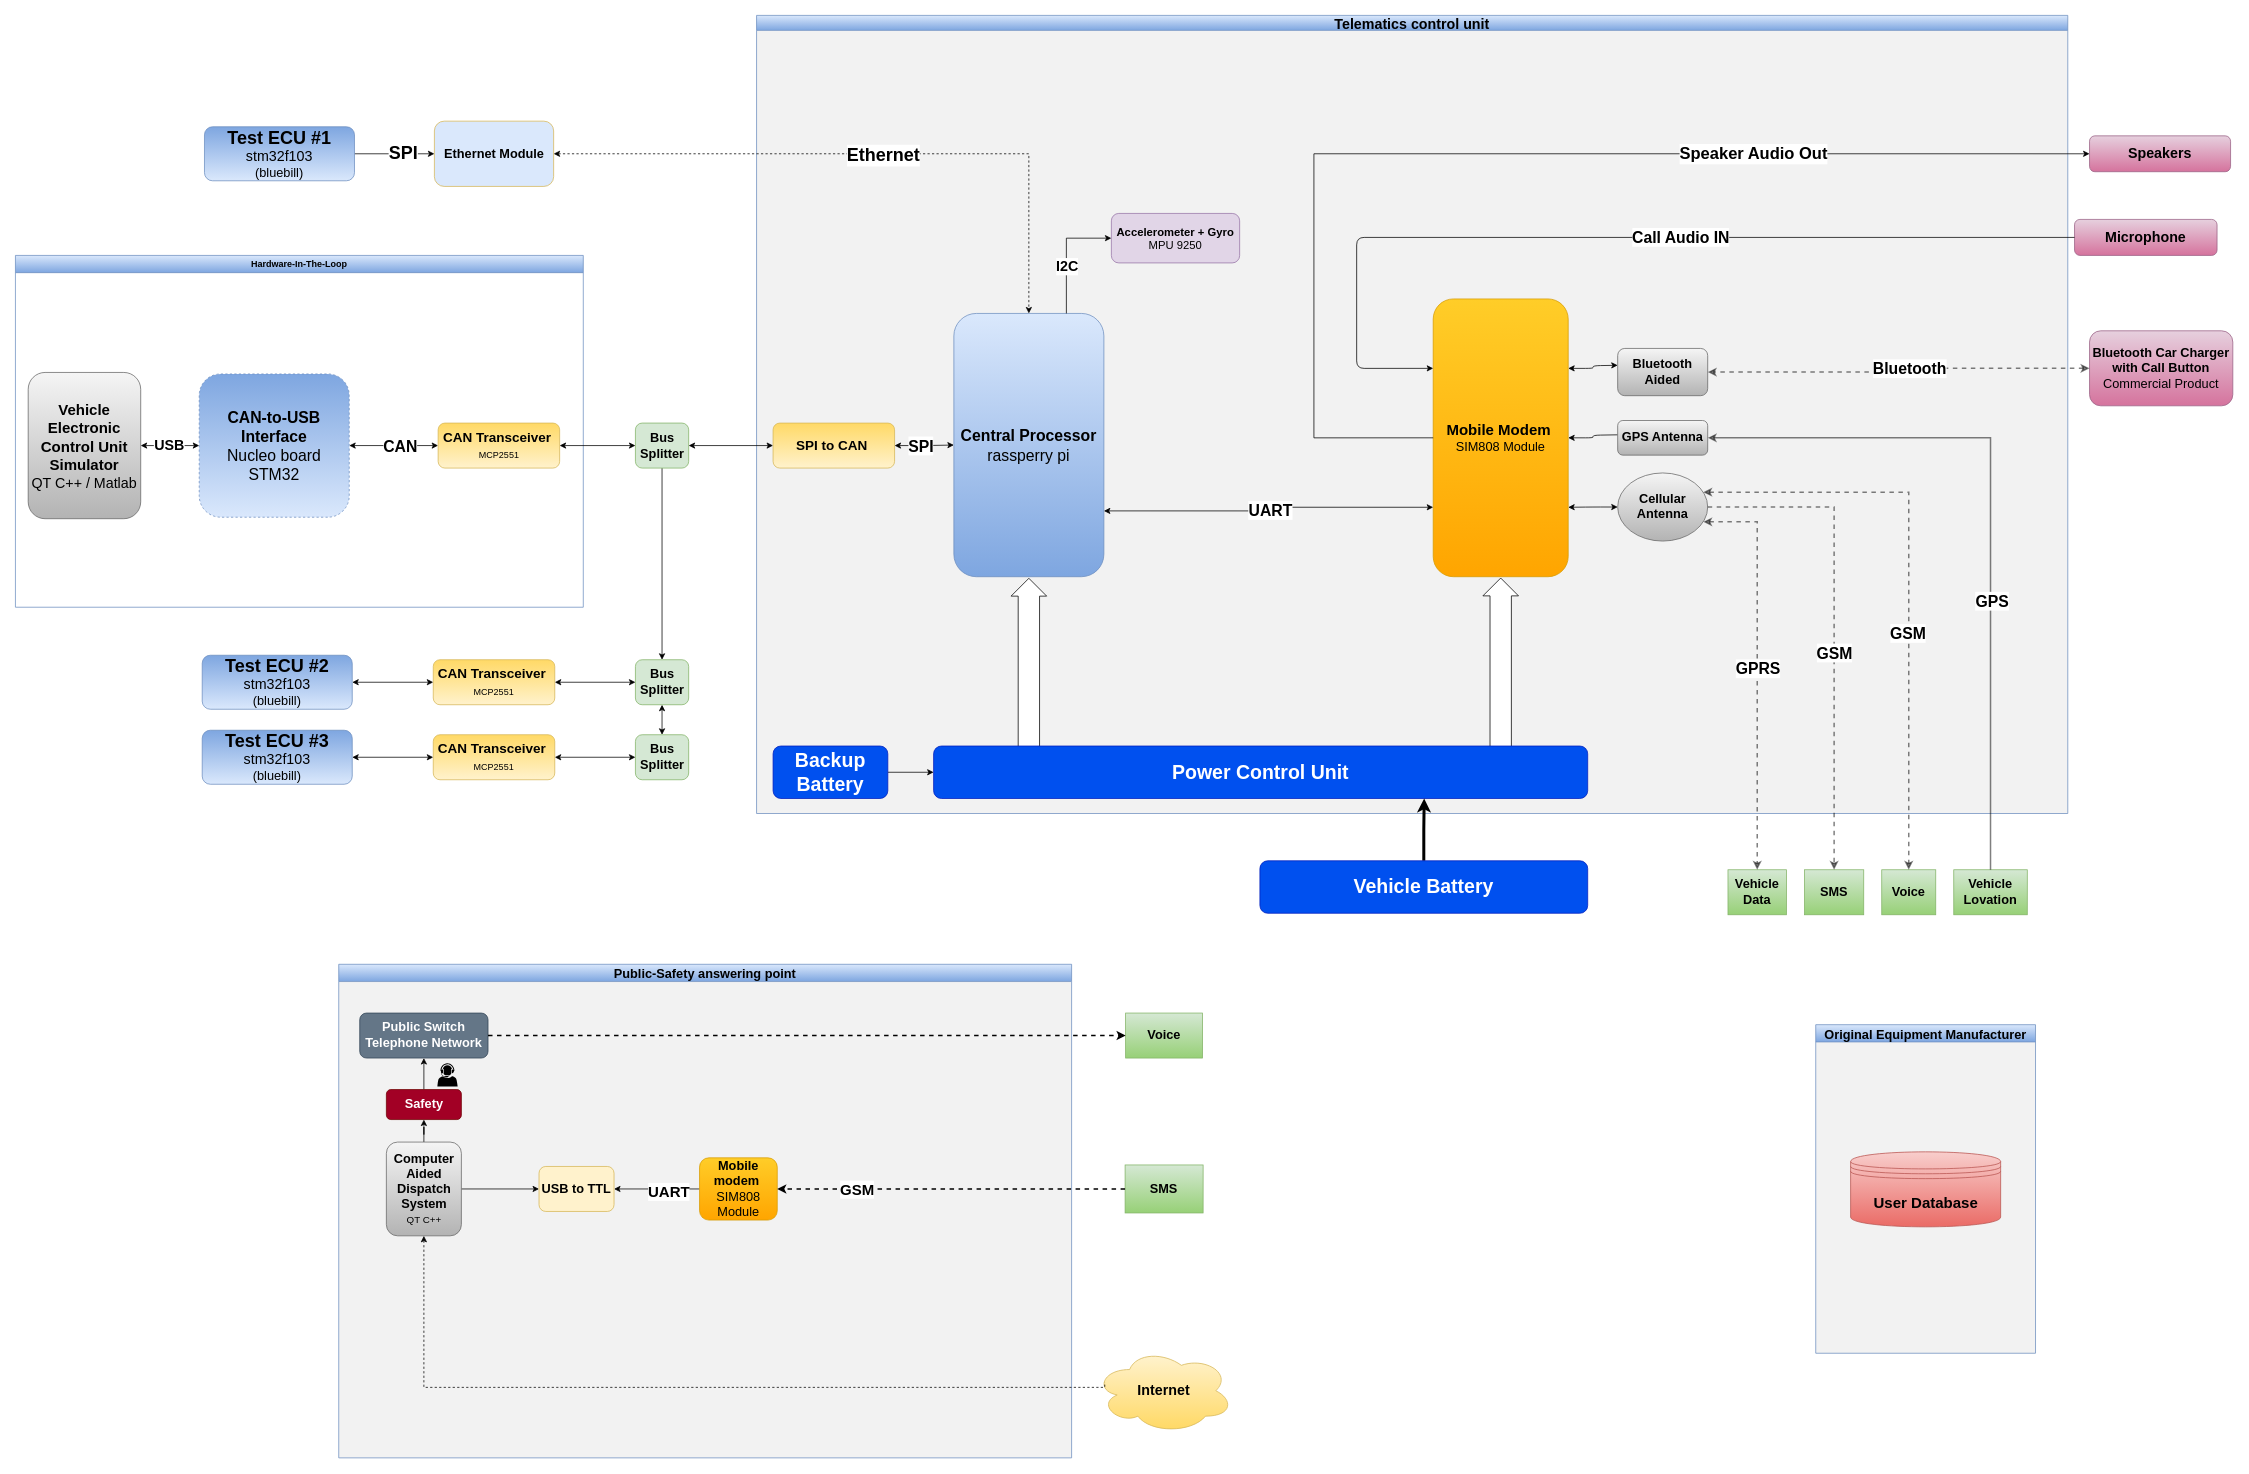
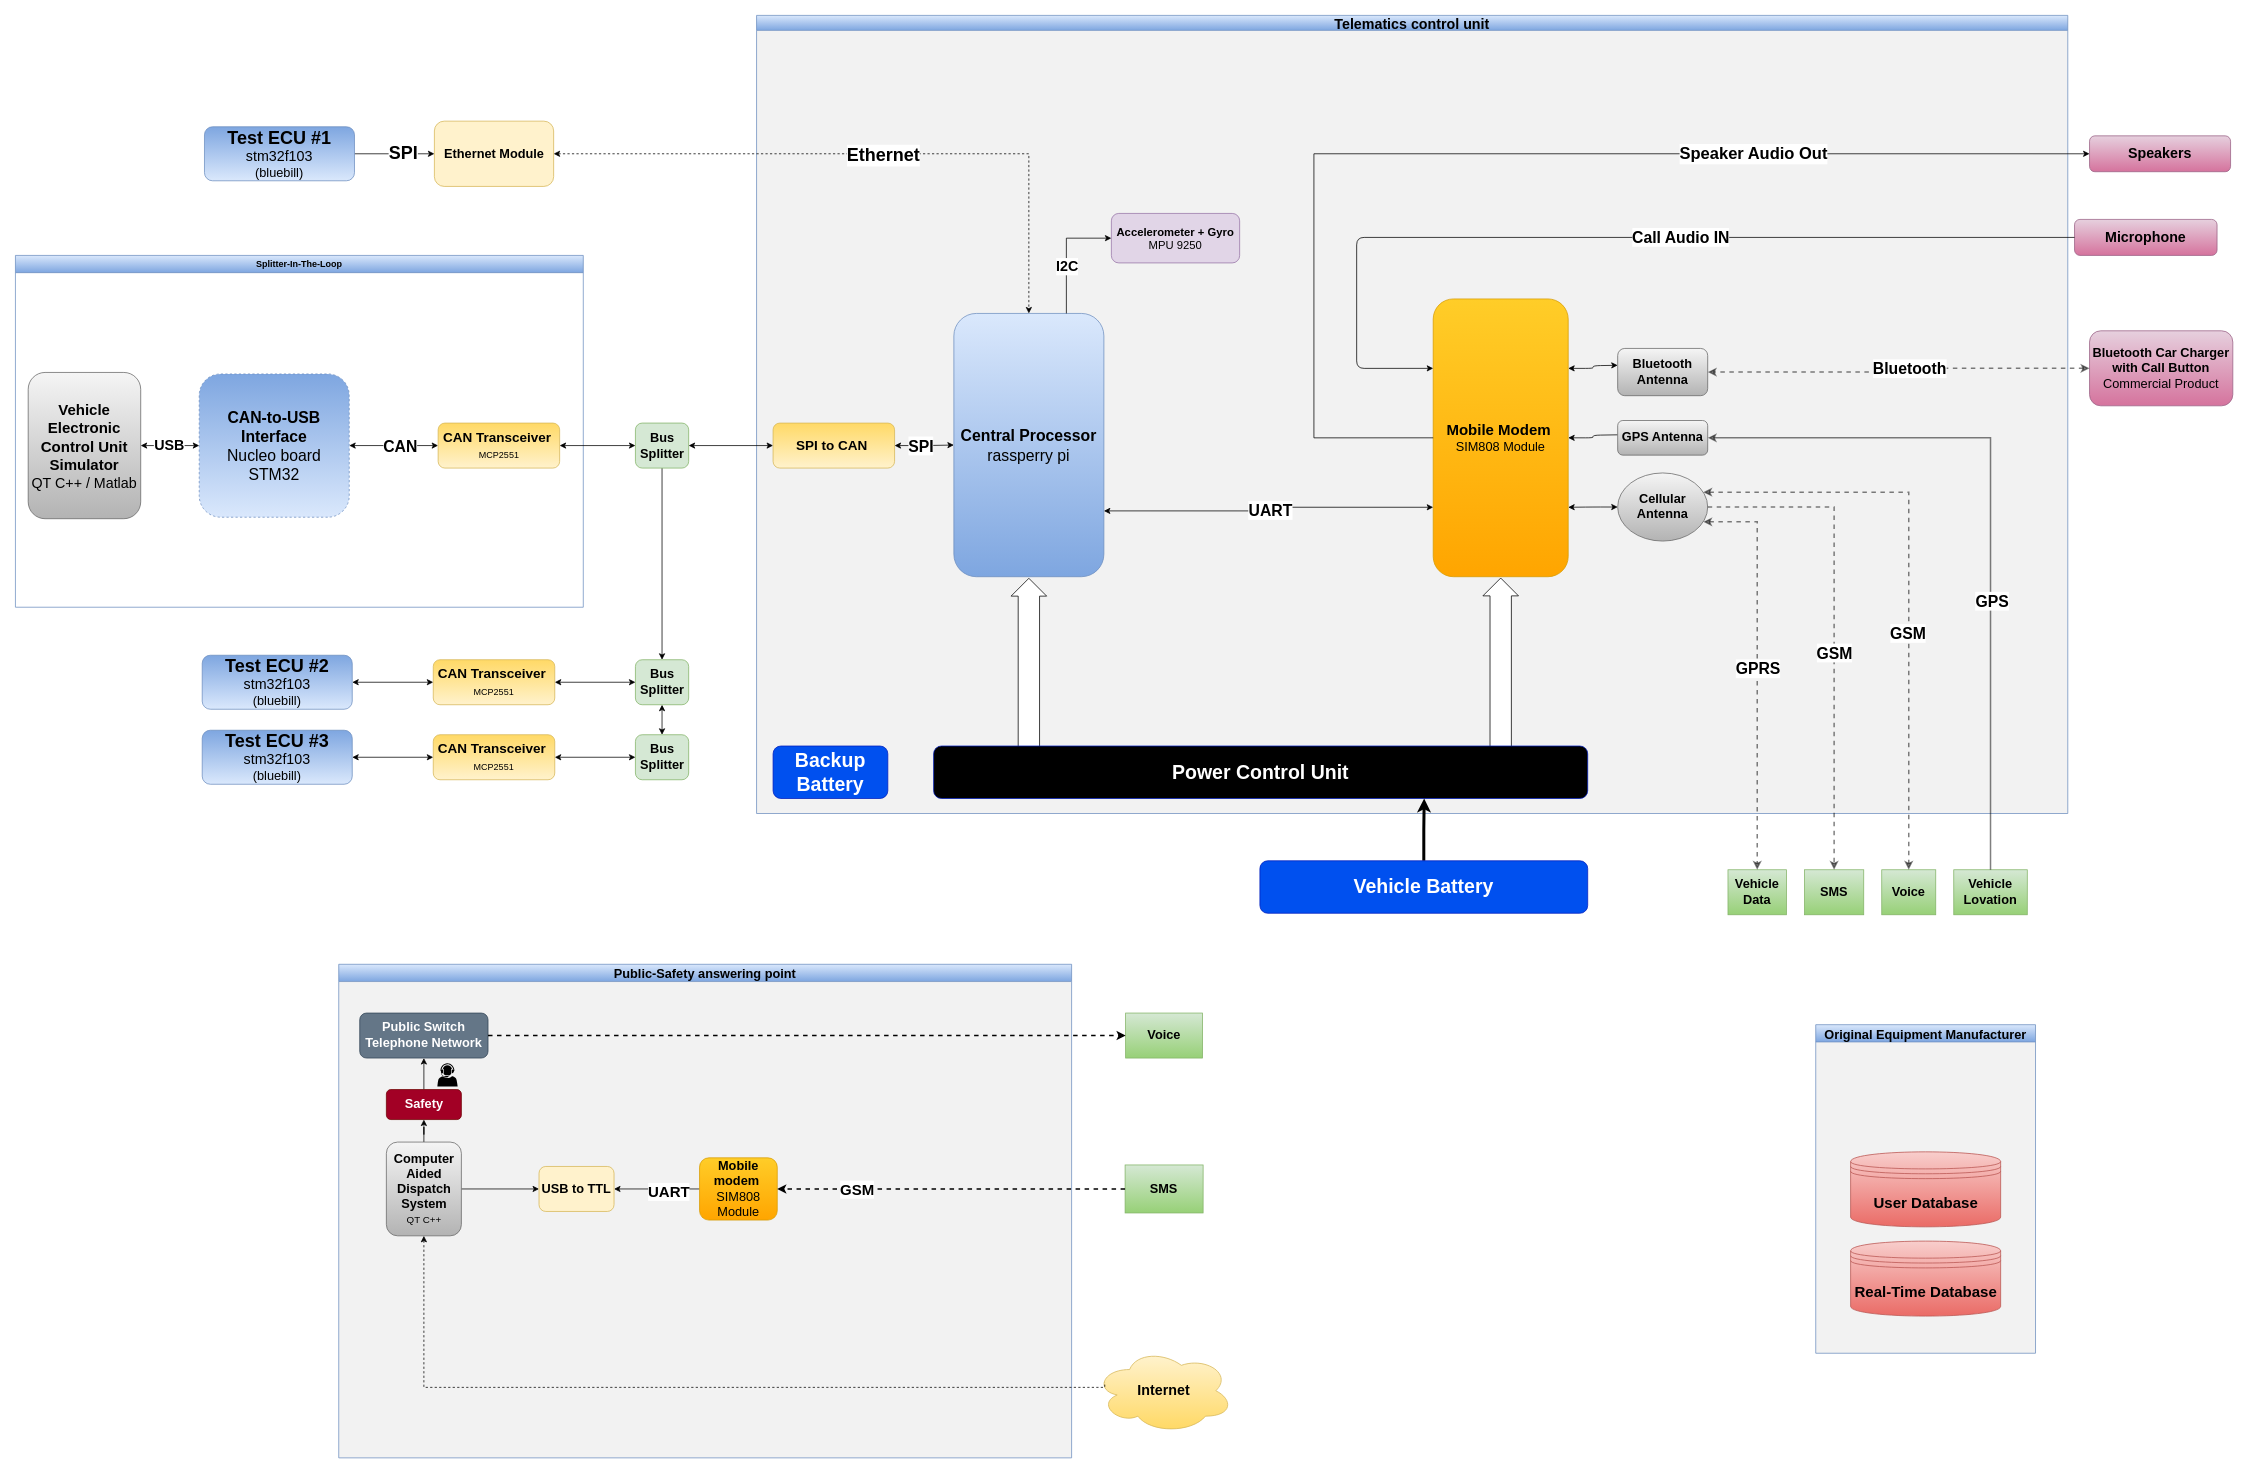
(494, 154) -> (494, 154)
(299, 264) -> (299, 264)
(1662, 372) -> (1662, 372)
(908, 772) -> none
(1260, 772) -> (1260, 772)
none -> (1925, 1278)
